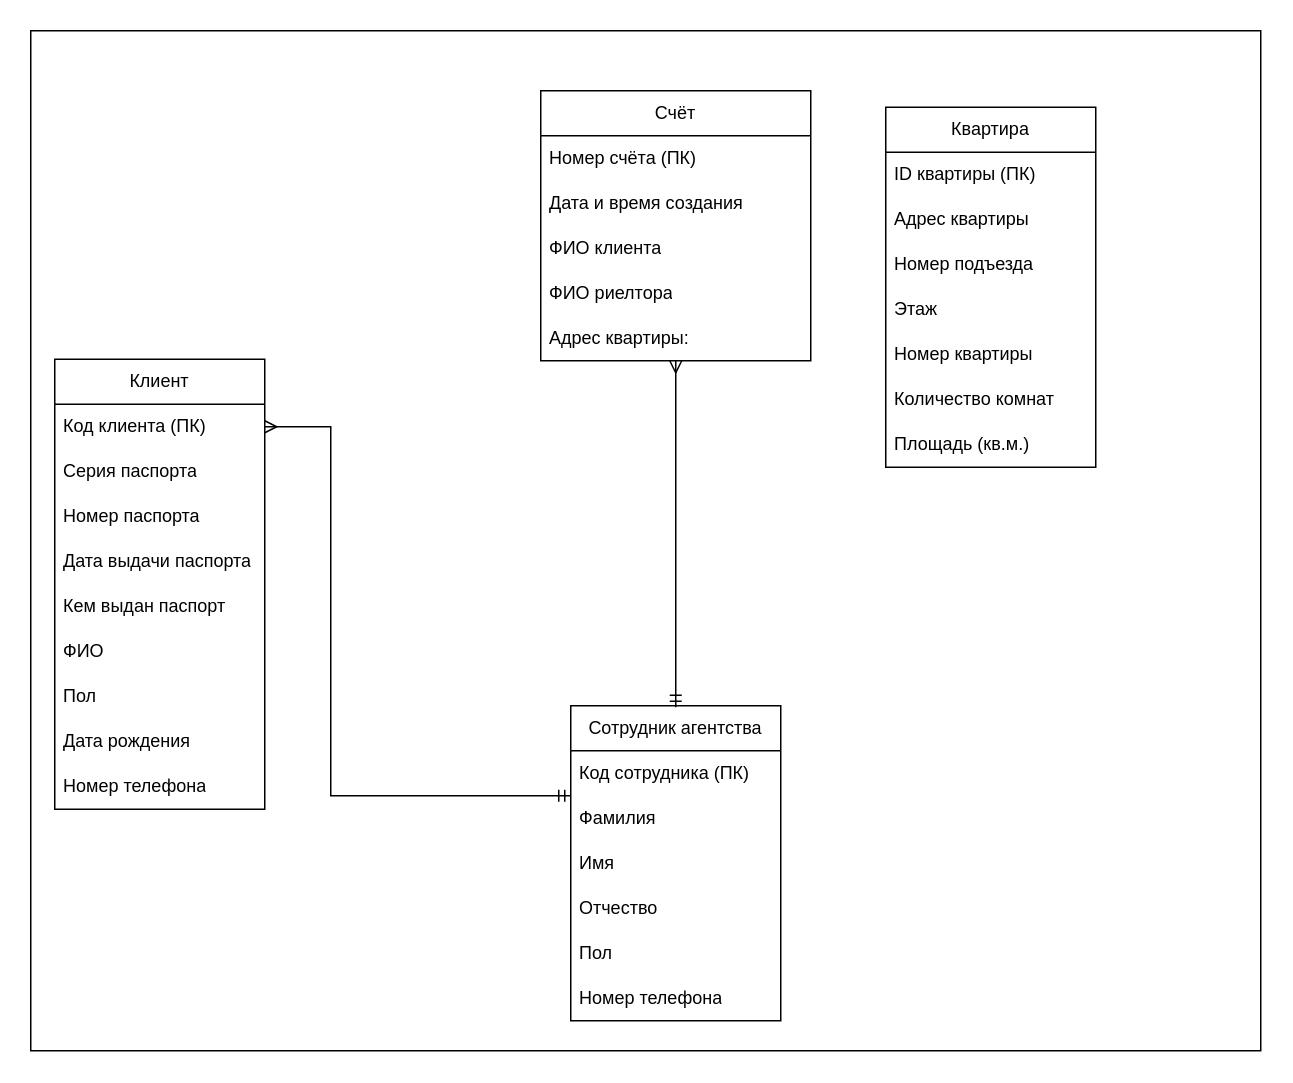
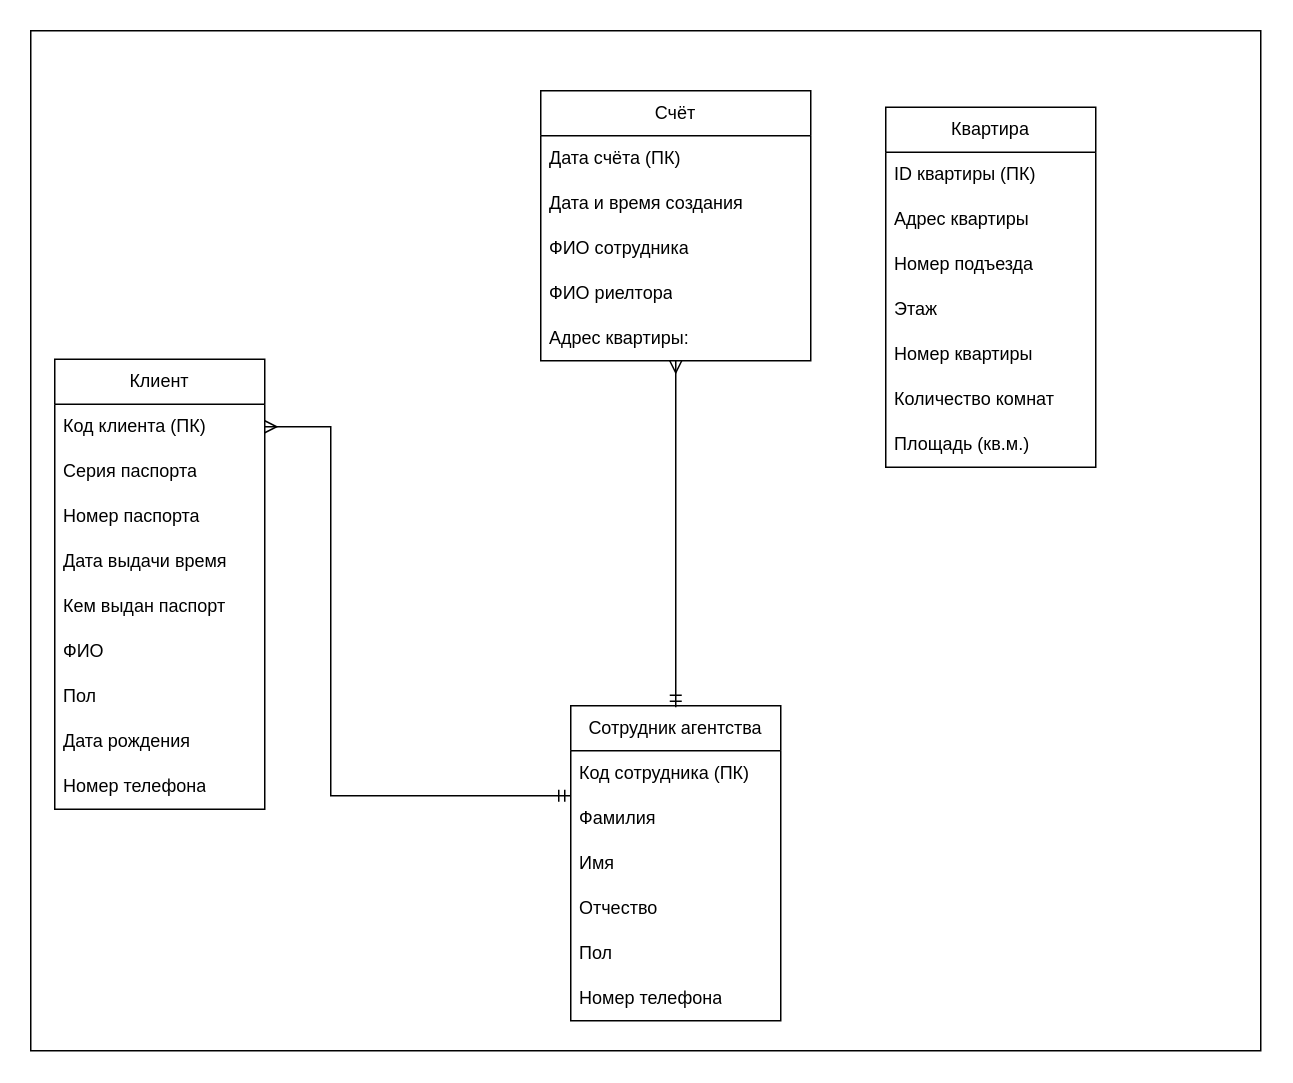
(626, 158) -> (621, 158)
(603, 248) -> (618, 248)
(160, 562) -> (145, 562)
